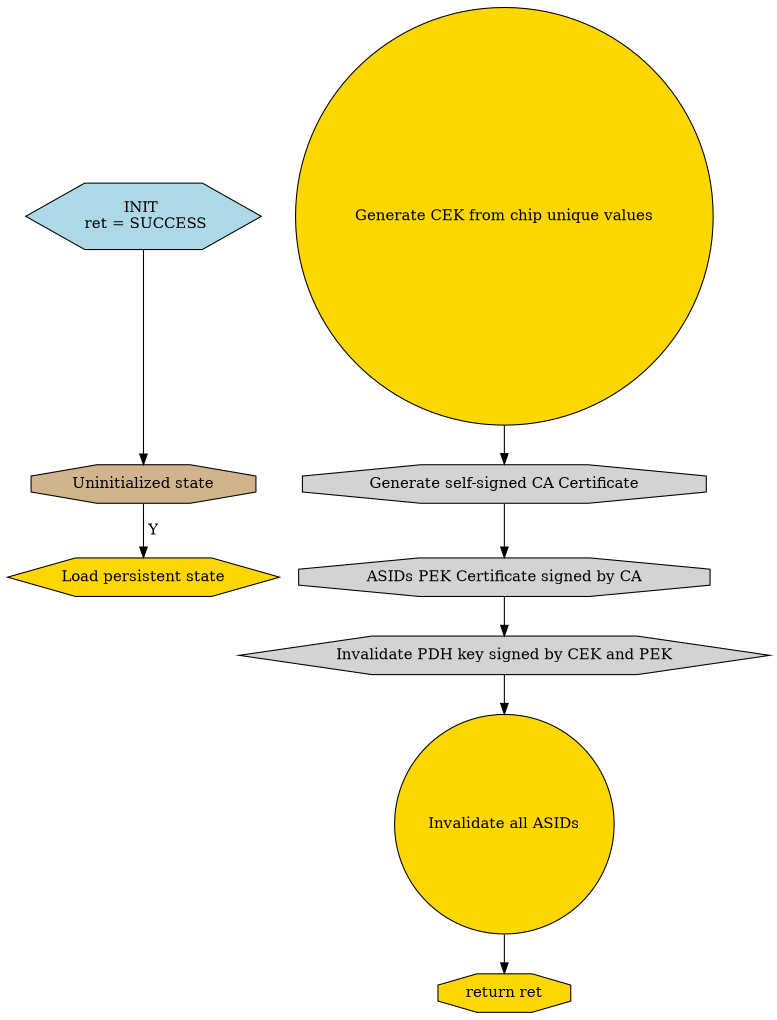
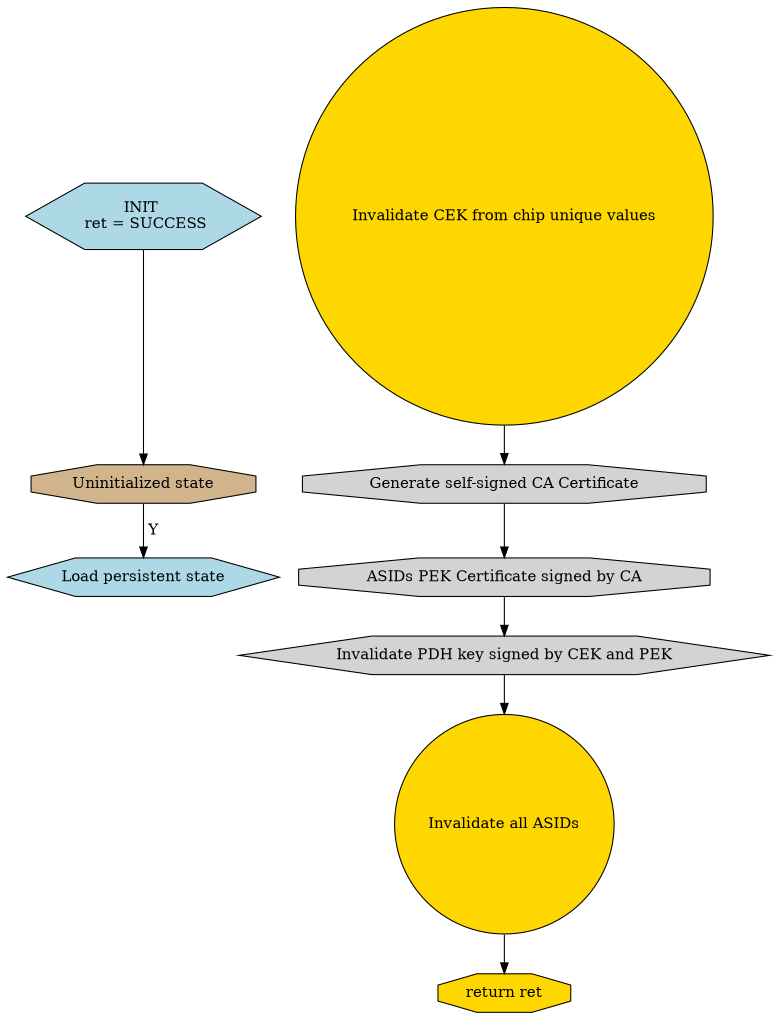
(504, 216) -> (504, 216)
(143, 577) -> (143, 577)
